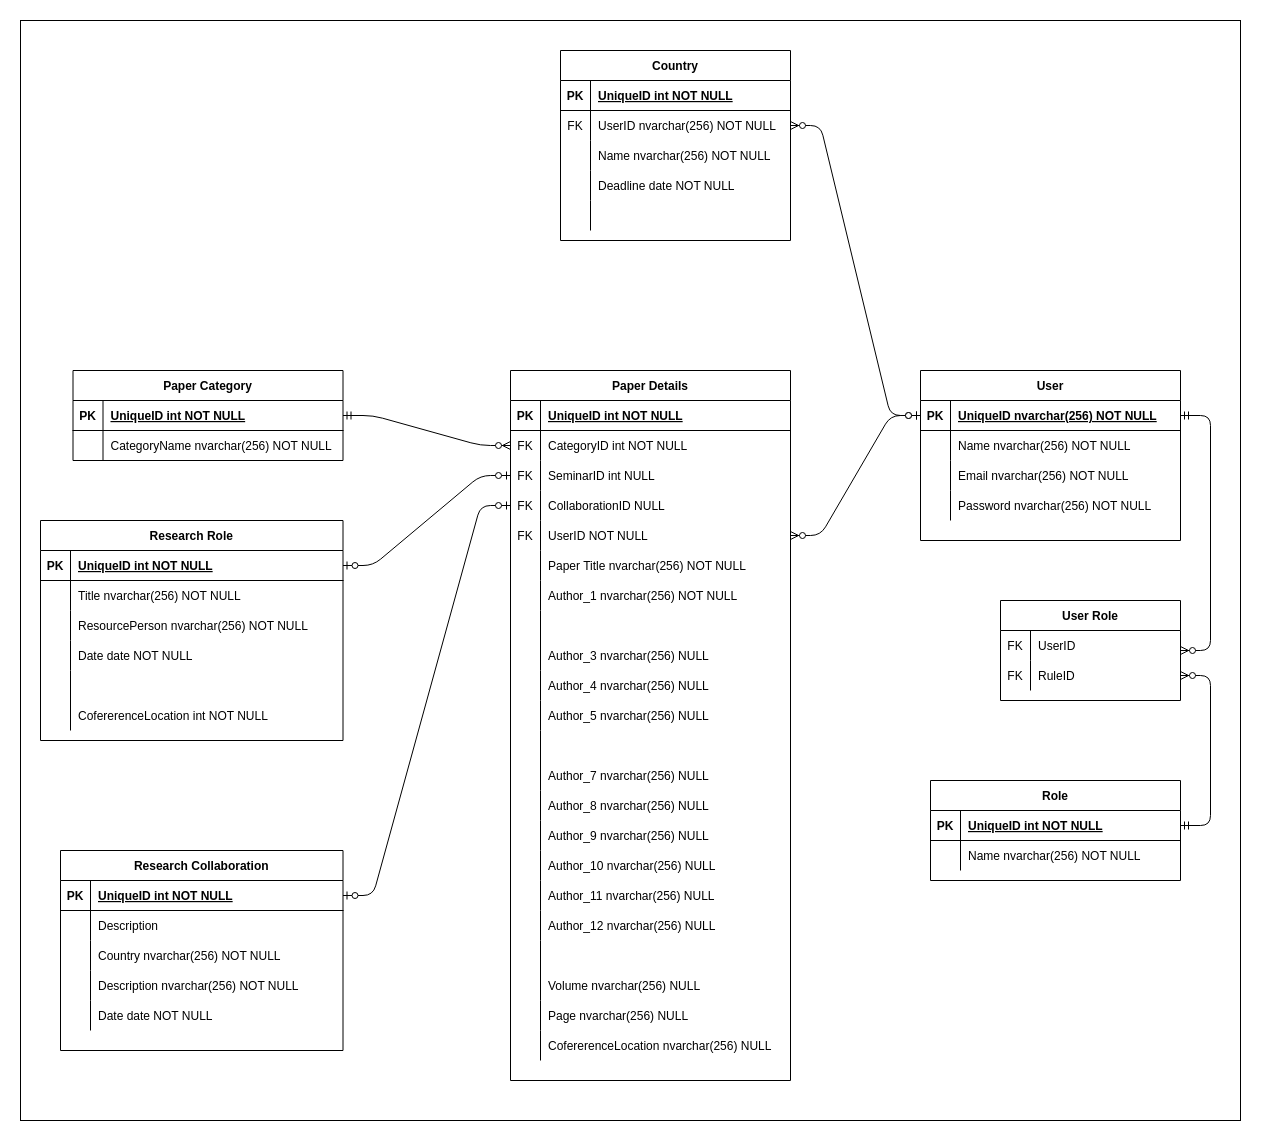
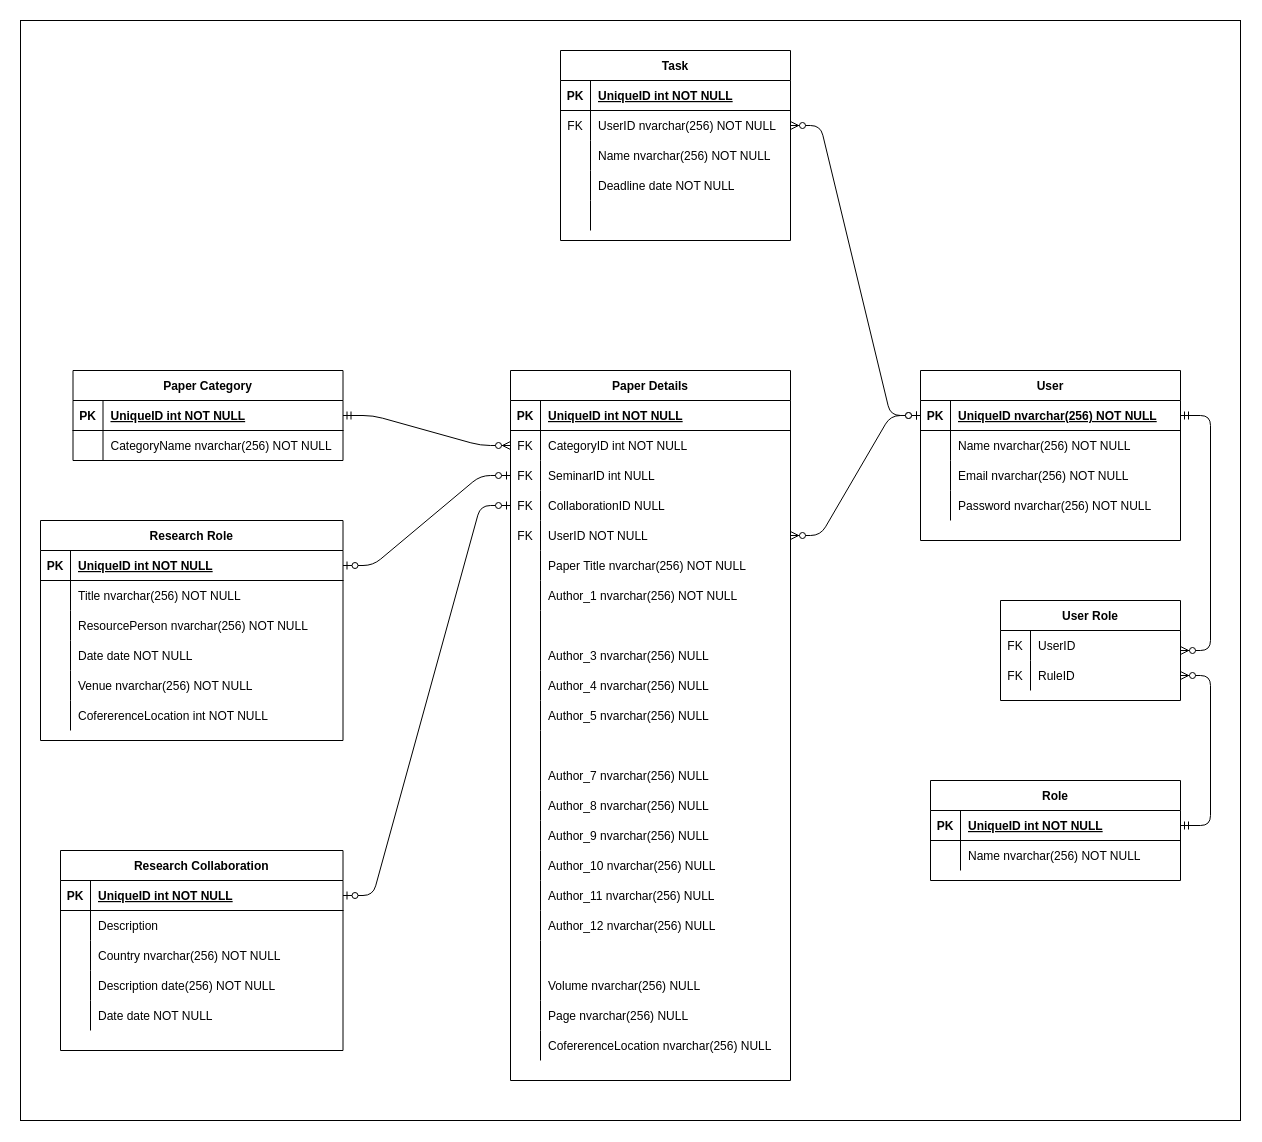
(675, 66) -> (675, 66)
none -> (207, 686)
(204, 986) -> (191, 986)
